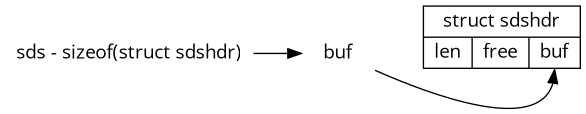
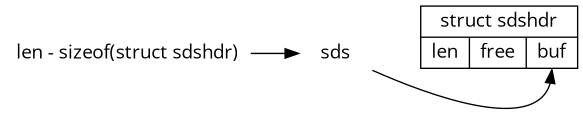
(129, 53) -> (128, 53)
(338, 53) -> (335, 53)
